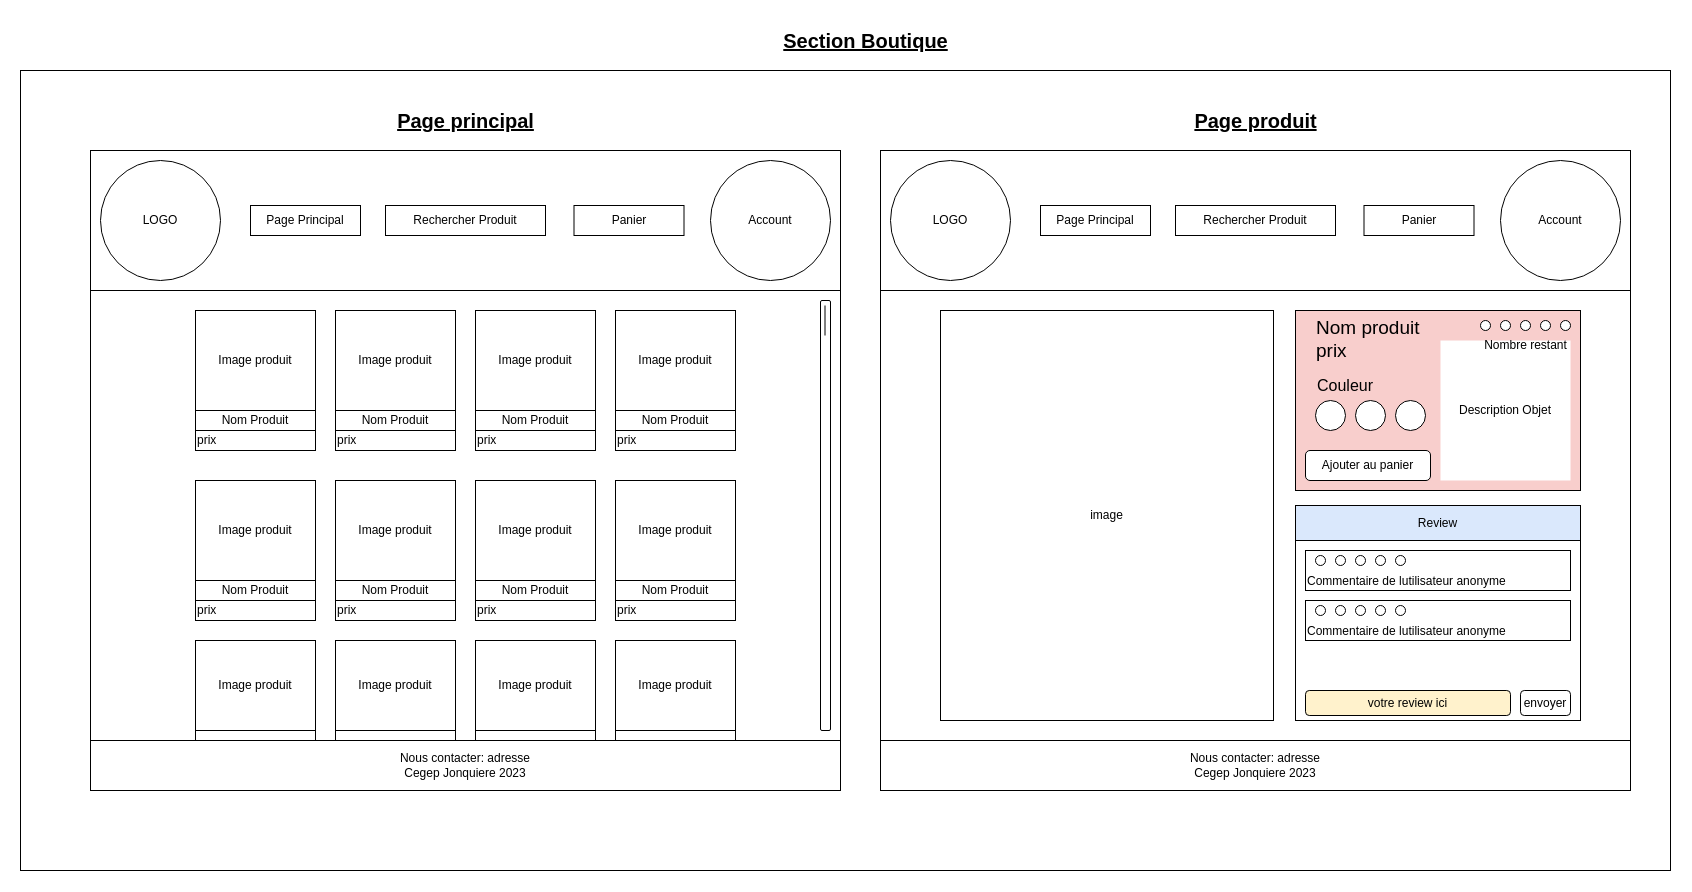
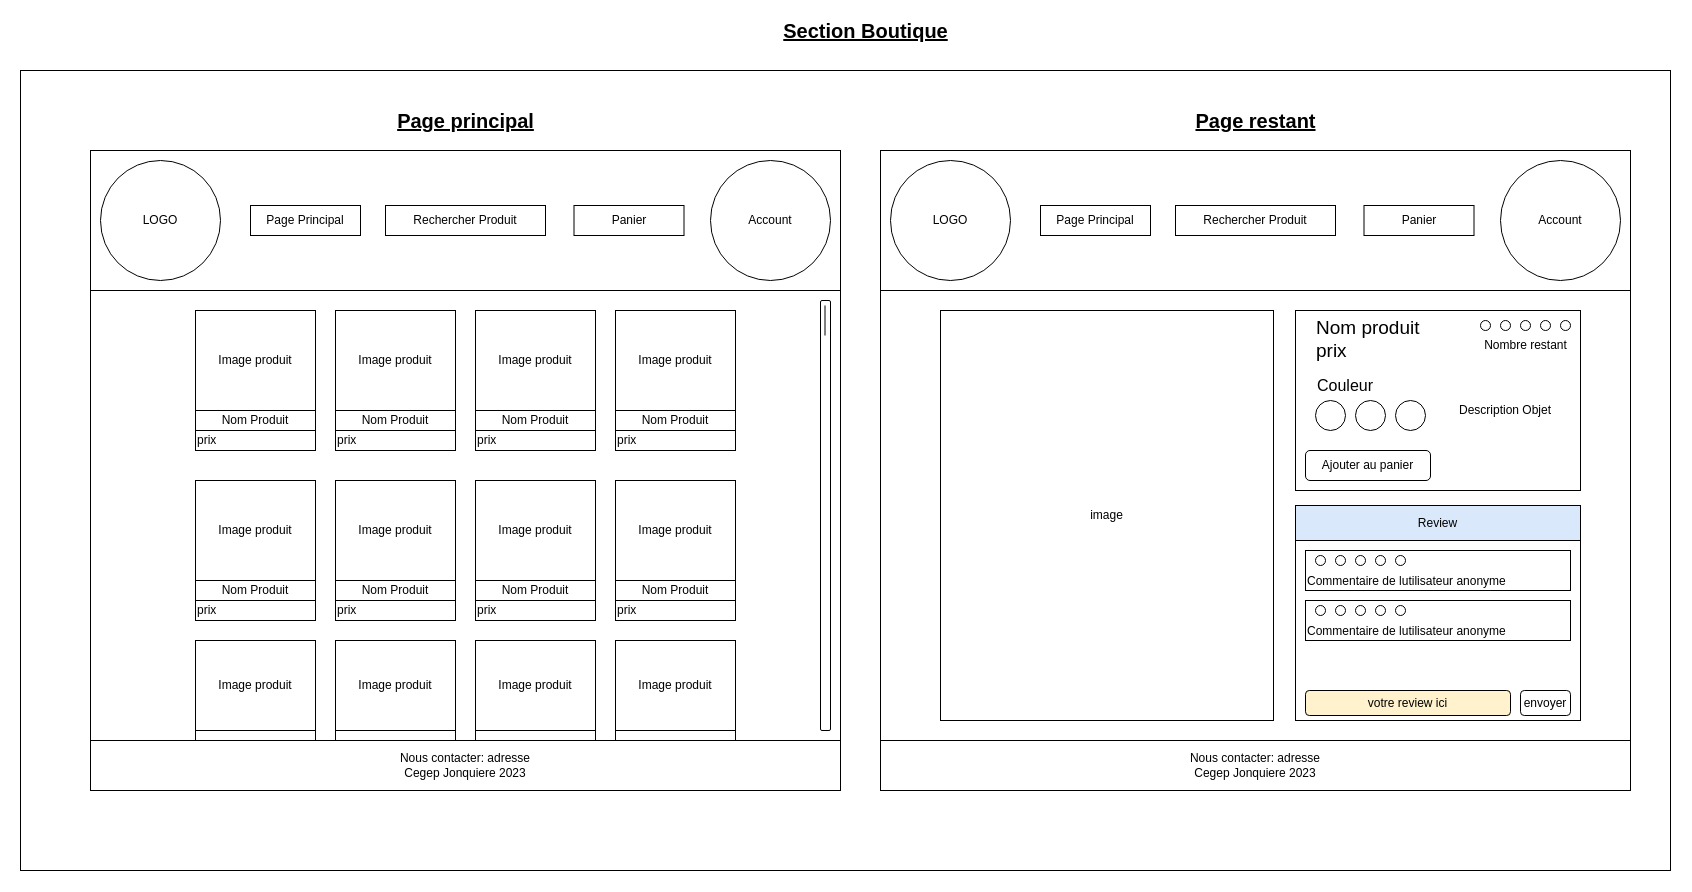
(866, 41) -> (866, 31)
(1256, 121) -> (1256, 121)
(1438, 401) -> (1438, 401)
